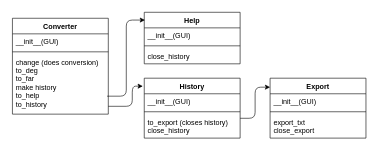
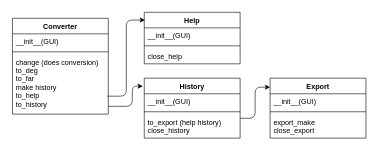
(172, 56) -> (166, 56)
(196, 122) -> (192, 122)
(294, 122) -> (296, 122)
